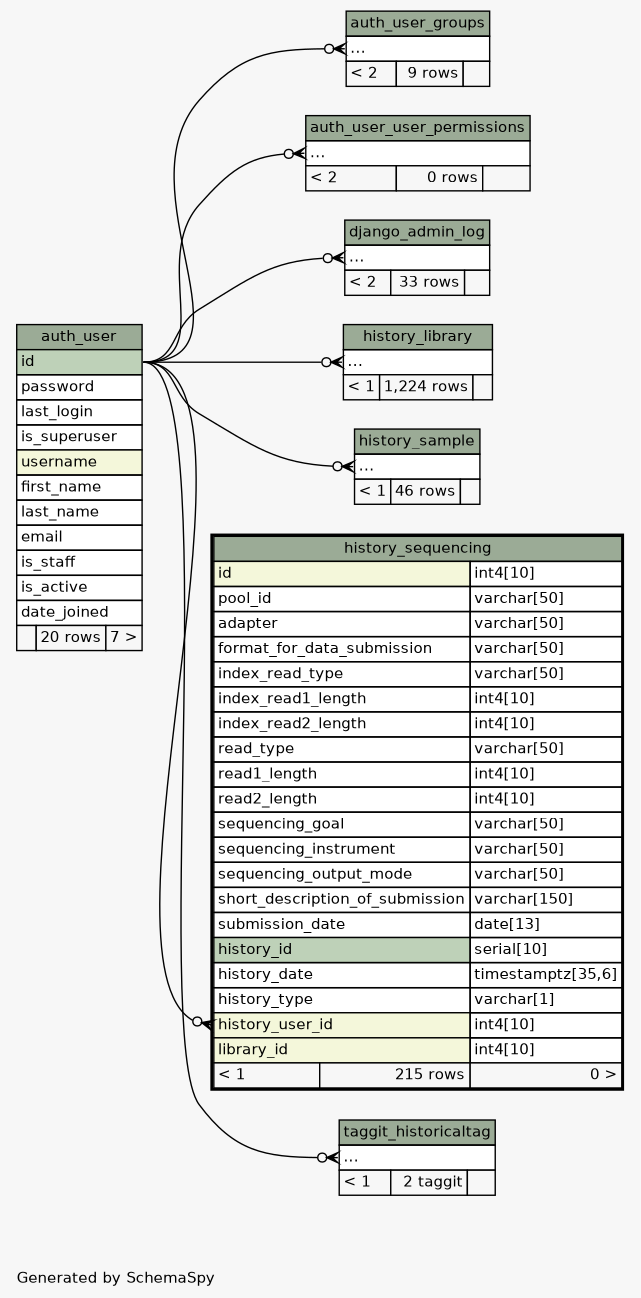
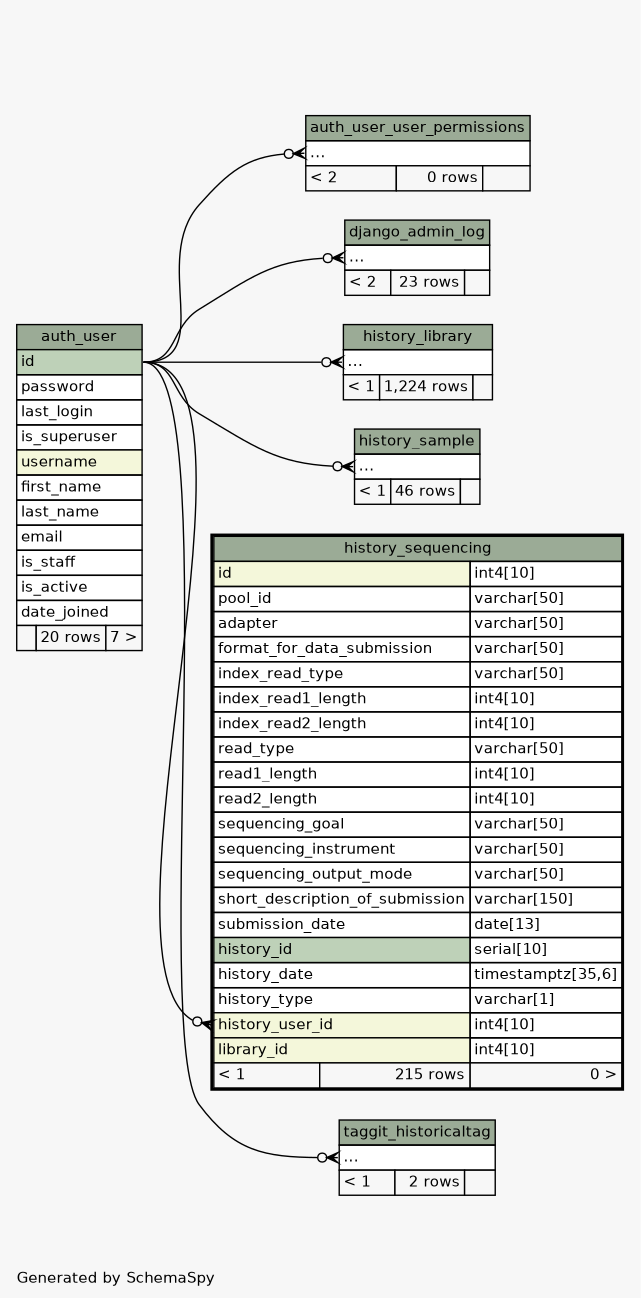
(417, 49) -> none
(430, 282) -> (430, 282)
(433, 1182) -> (435, 1182)
